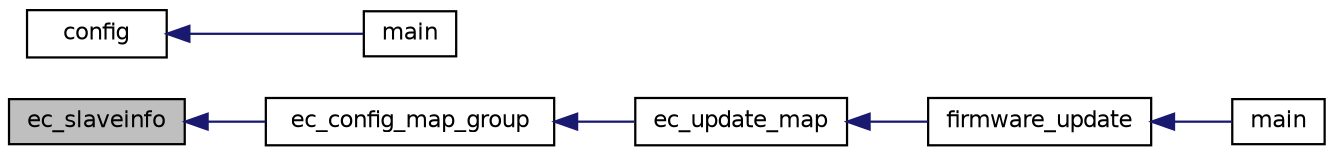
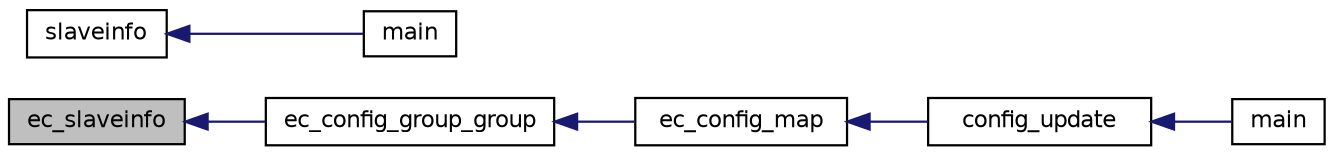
(97, 34) -> (97, 34)
(410, 122) -> (410, 122)
(741, 122) -> (741, 122)
(1040, 122) -> (1040, 122)
